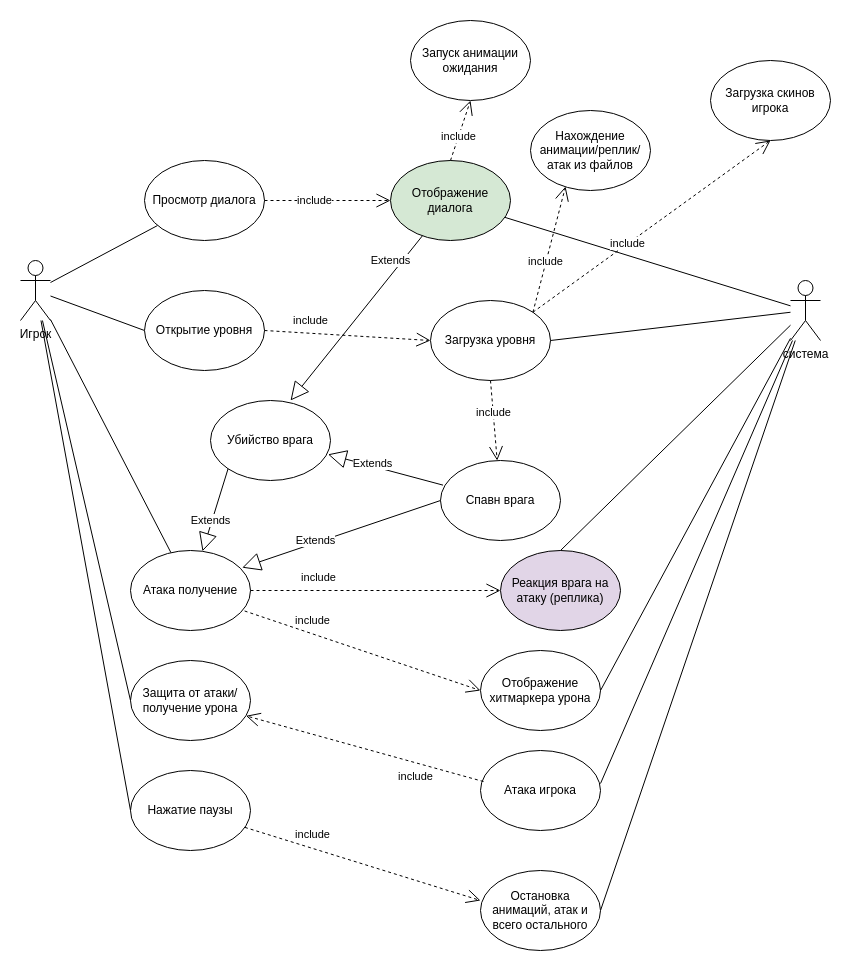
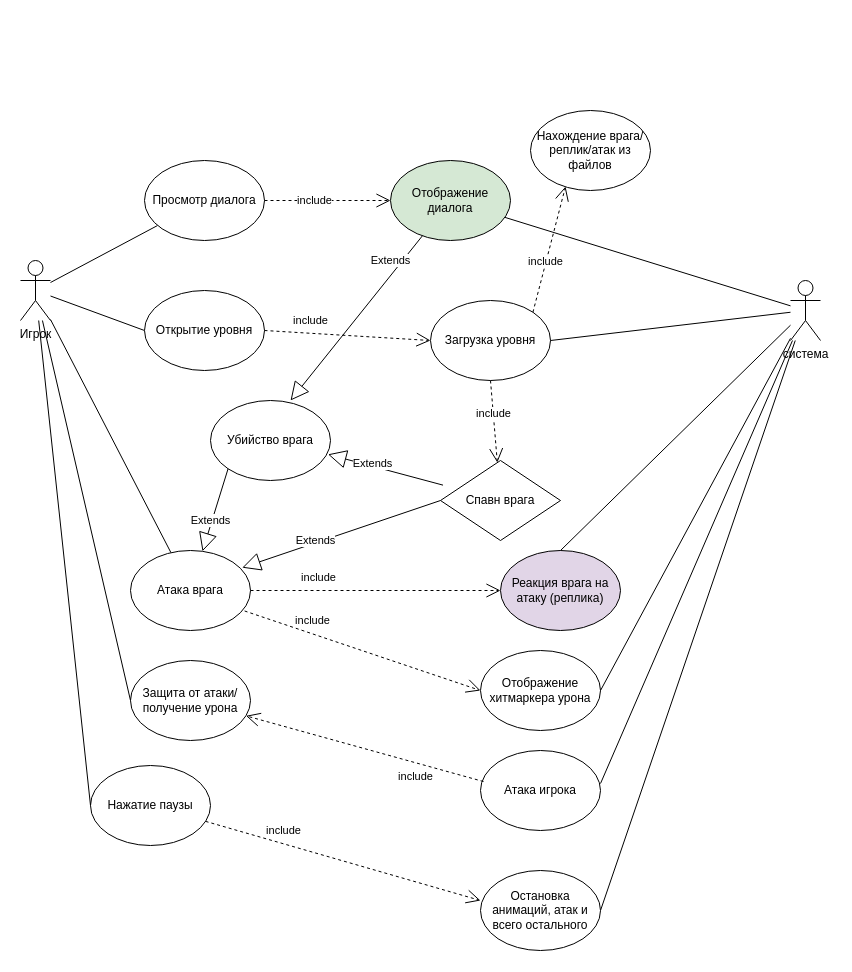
(471, 61) -> none
(771, 101) -> none
(460, 132) -> none
(591, 151) -> (591, 151)
(695, 195) -> none
(501, 501) -> (501, 501)
(191, 591) -> (191, 591)
(191, 811) -> (151, 806)
